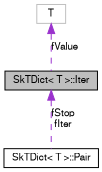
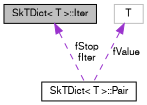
(51, 52) -> (106, 57)
